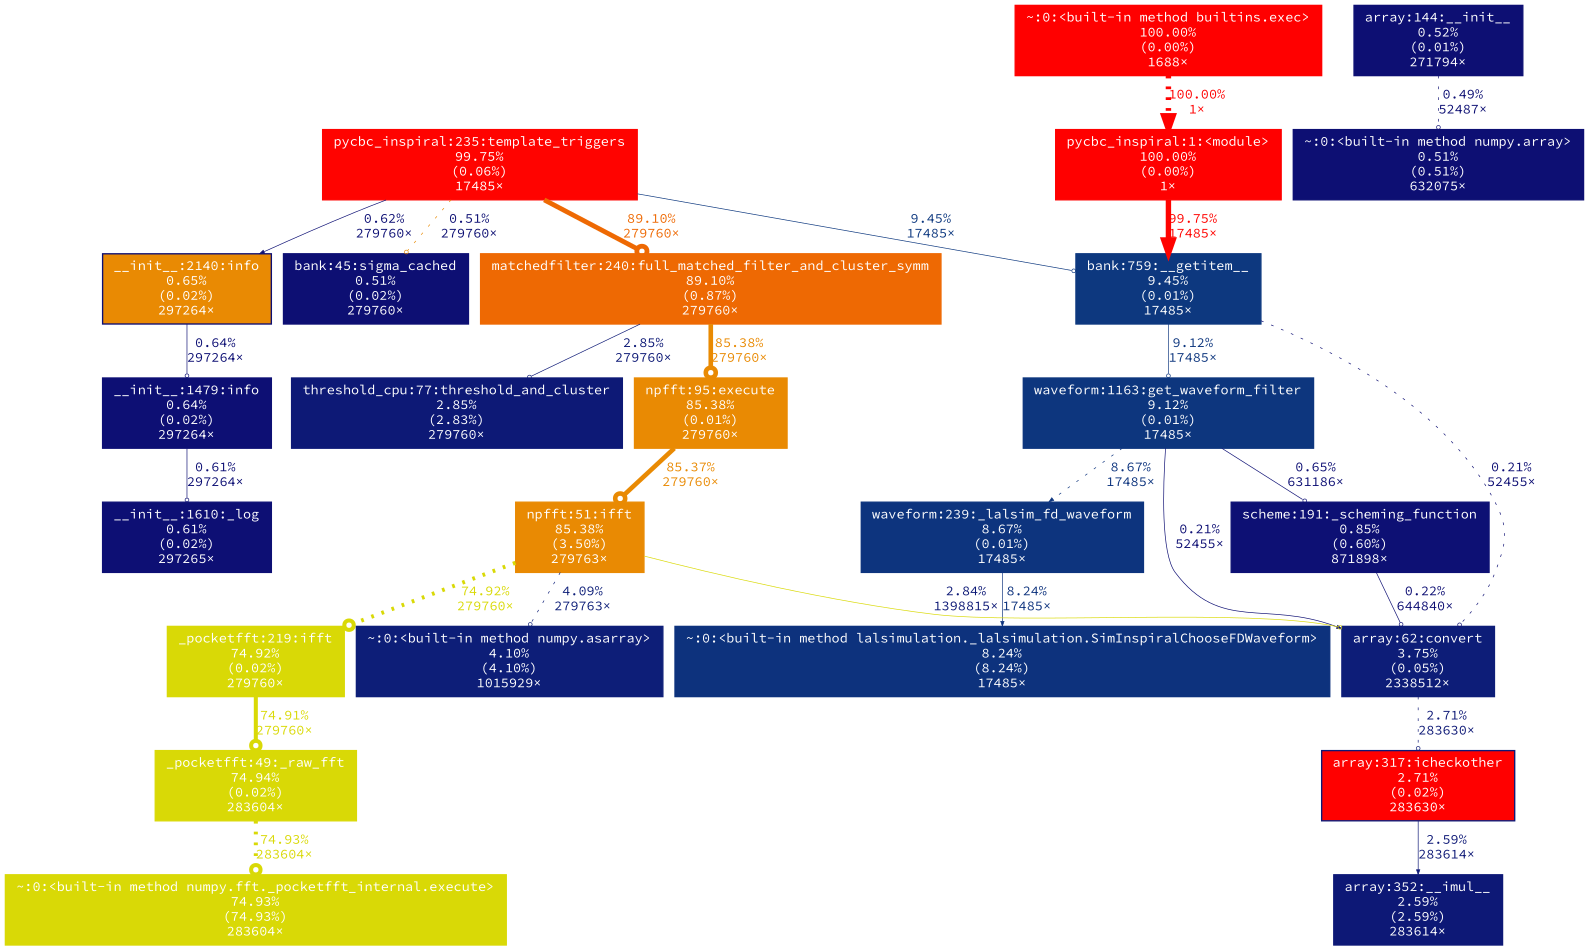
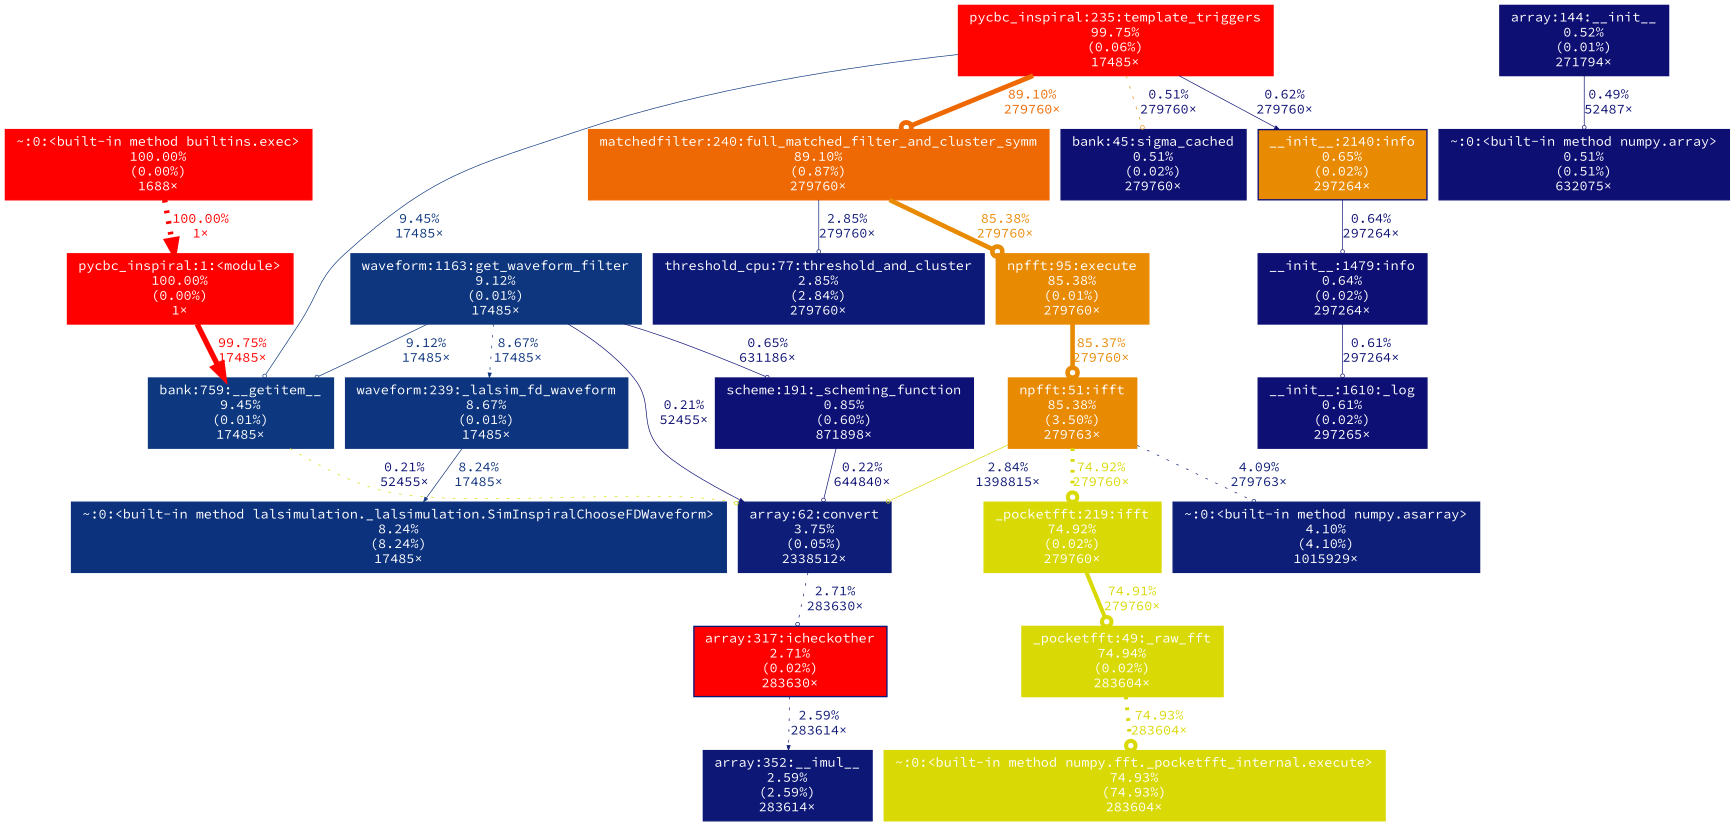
(1438, 100) -> (1584, 100)
(1168, 349) -> (373, 350)
(457, 413) -> (819, 289)
(1445, 436) -> (508, 499)
(1418, 845) -> (789, 721)
